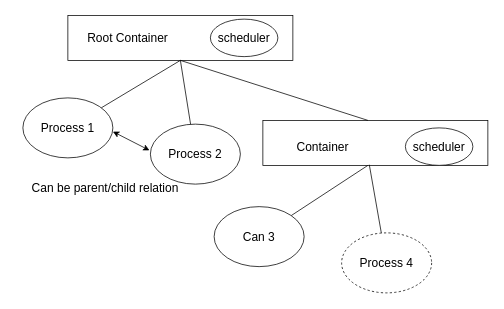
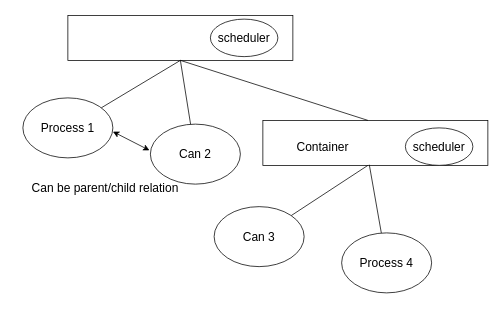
(128, 38) -> none
(195, 154) -> (195, 154)
(387, 263) -> (387, 263)
